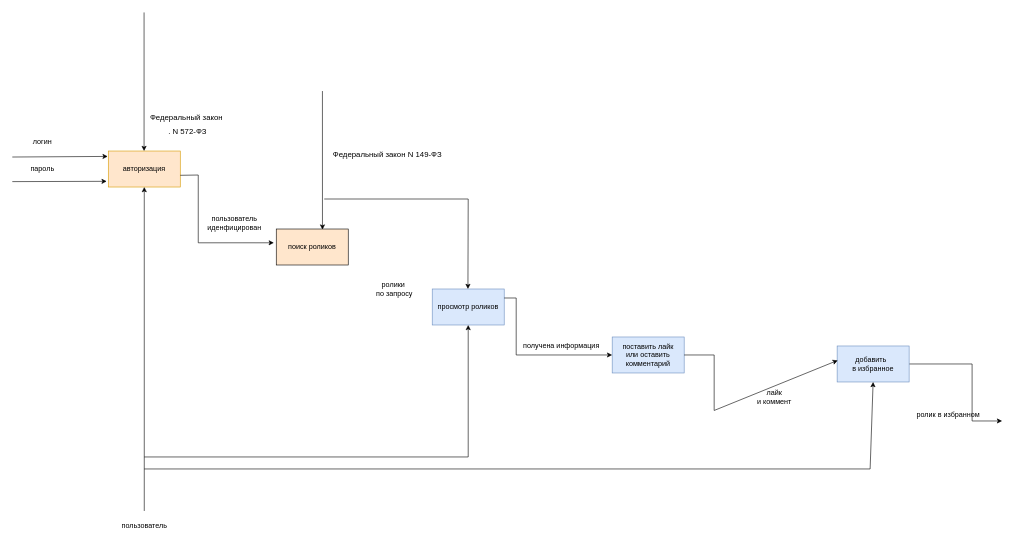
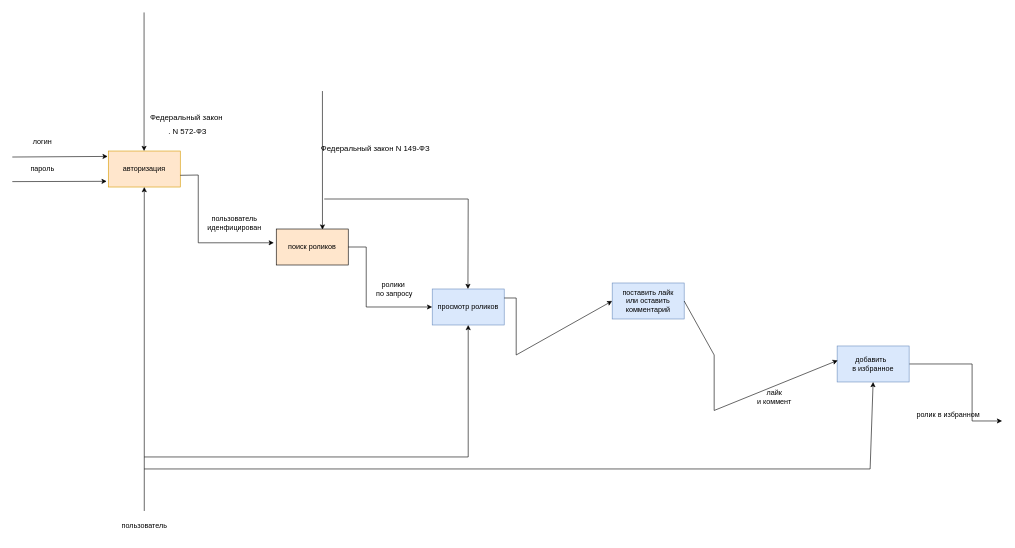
(387, 154) -> (375, 148)
none -> (366, 306)
(561, 346) -> none
(648, 355) -> (648, 301)
